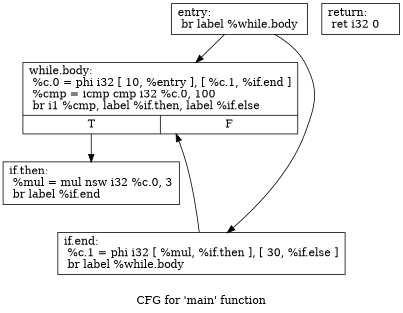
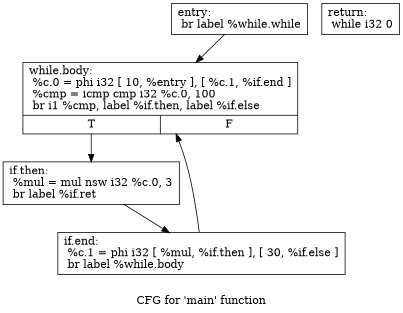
(238, 24) -> (240, 24)
(354, 24) -> (361, 24)
(304, 135) -> (143, 216)
(55, 194) -> (53, 194)
